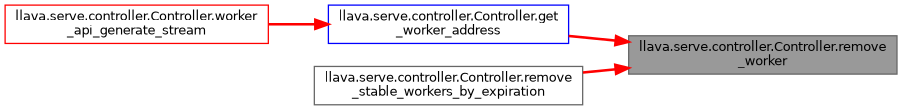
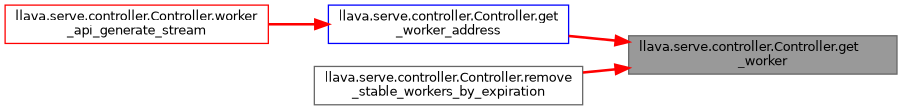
(763, 55) -> (763, 55)
